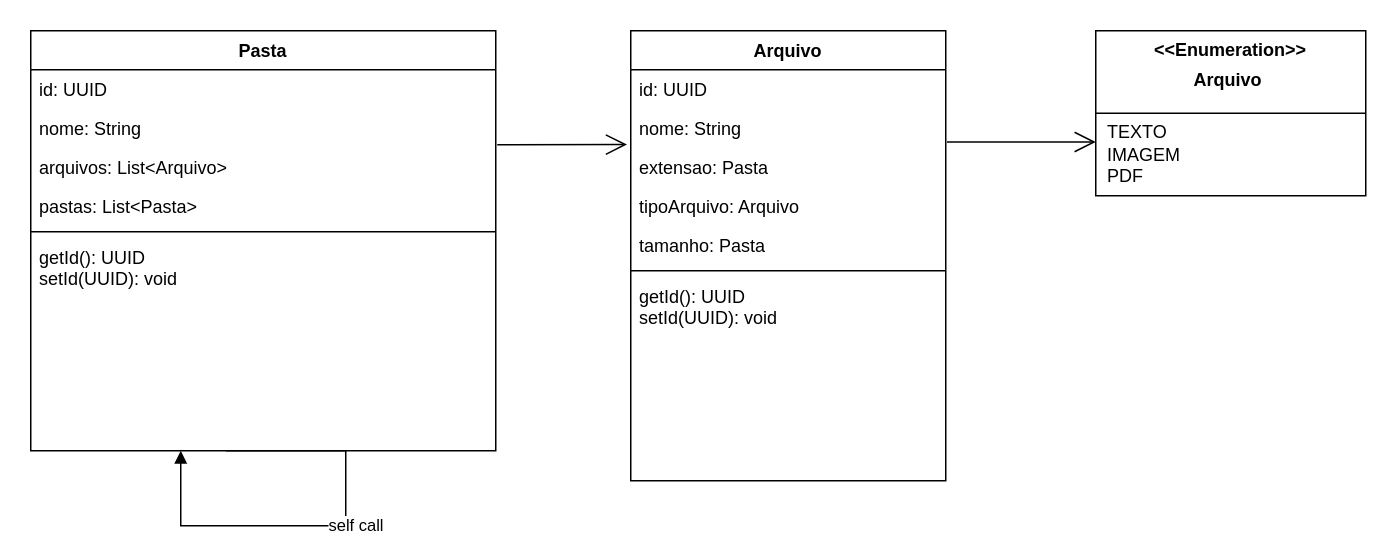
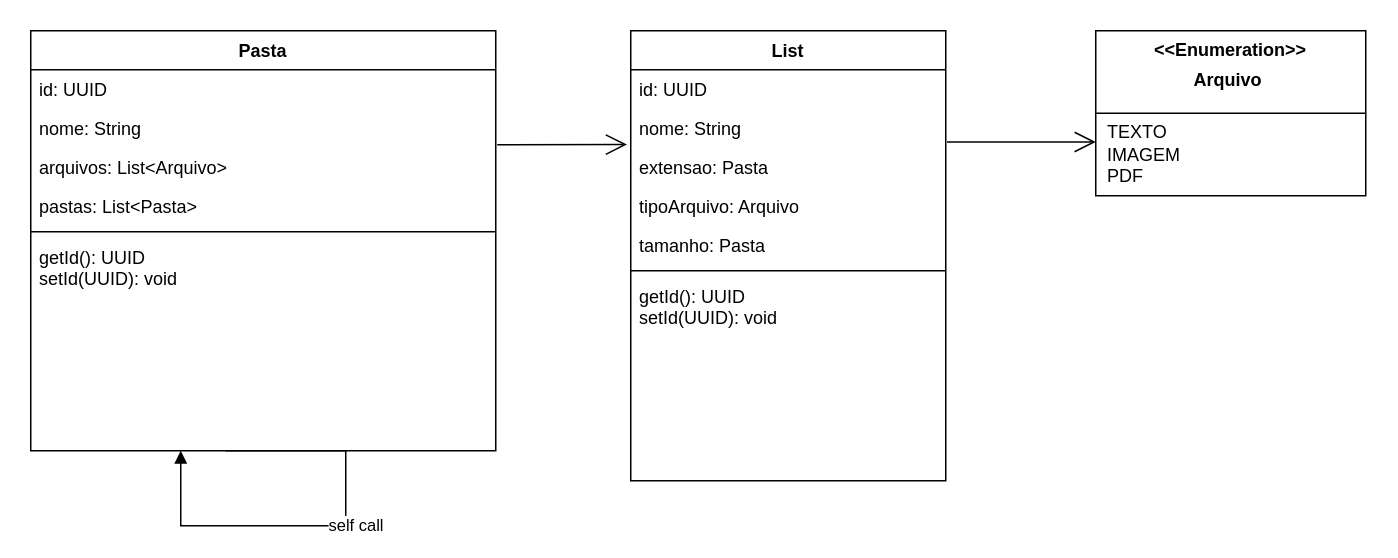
(788, 51) -> (788, 51)
